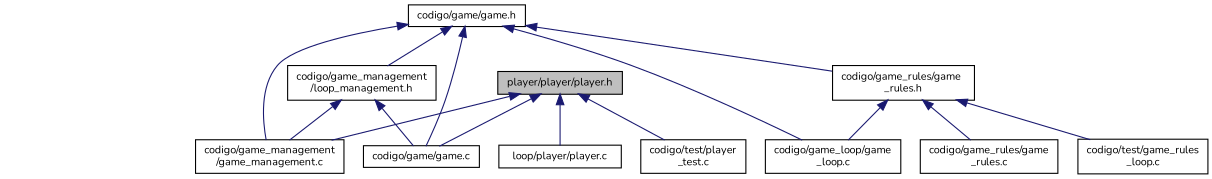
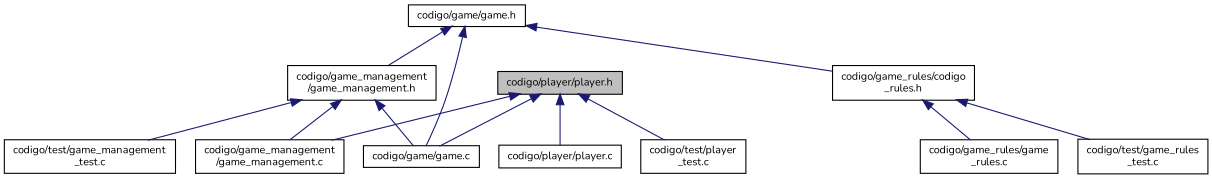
(298, 52) -> none
(362, 83) -> (362, 83)
(560, 83) -> (560, 83)
(903, 83) -> (903, 83)
none -> (90, 157)
(560, 157) -> (560, 157)
(833, 157) -> none
(1143, 157) -> (1143, 157)
